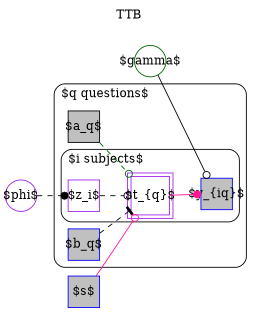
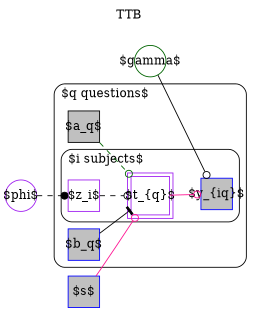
(181, 195) -> (181, 195)
(107, 227) -> (107, 227)
